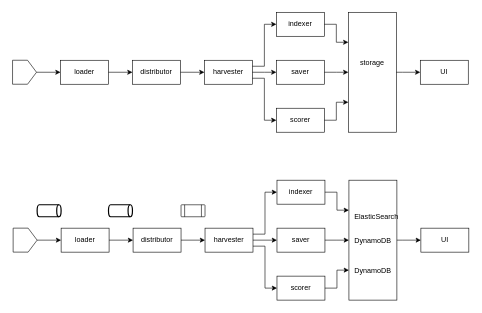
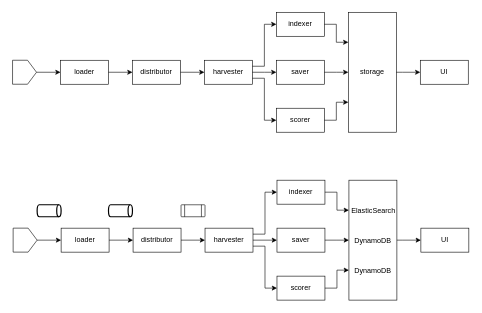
(372, 63) -> (372, 72)
(377, 217) -> (374, 211)
